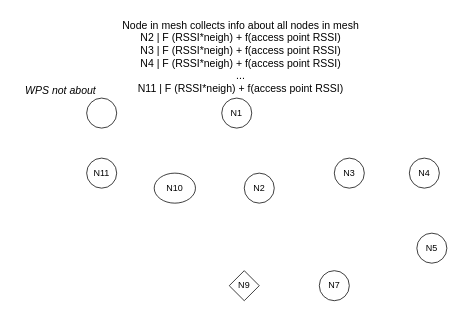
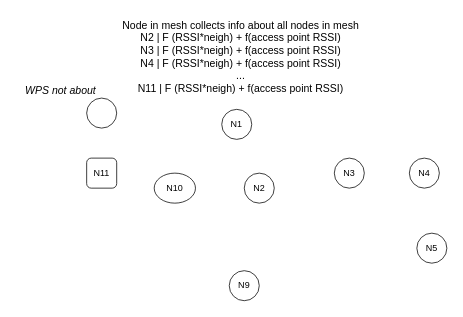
(237, 113) -> (237, 124)
(102, 173) -> (102, 173)
(244, 285) -> (244, 285)
(334, 285) -> none
